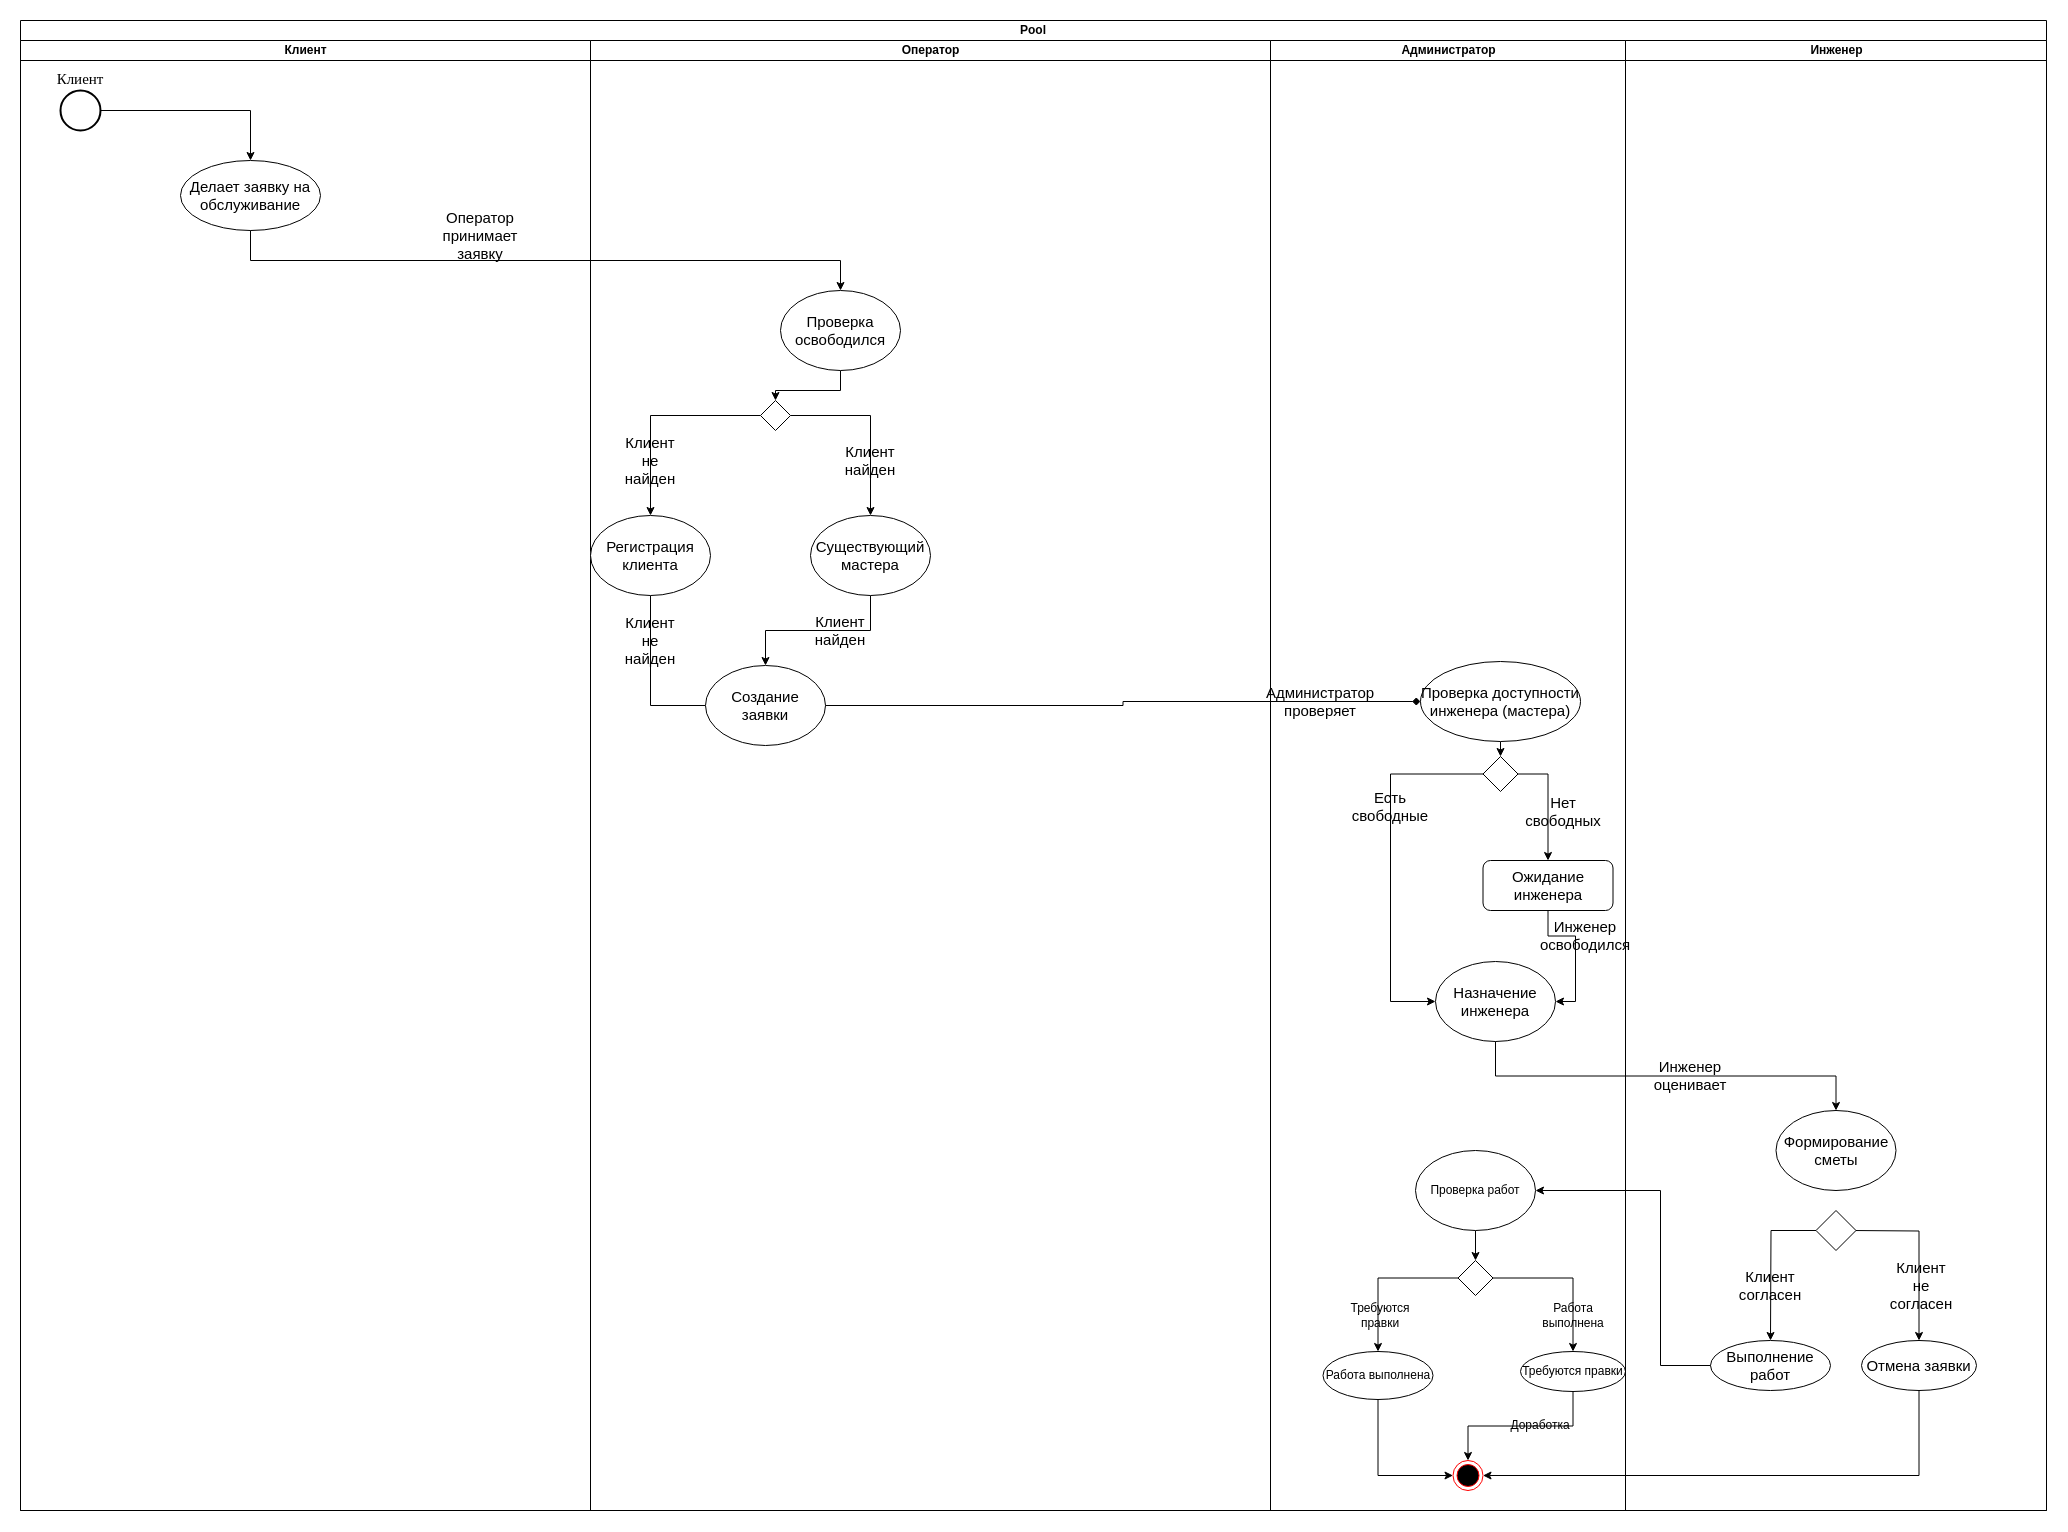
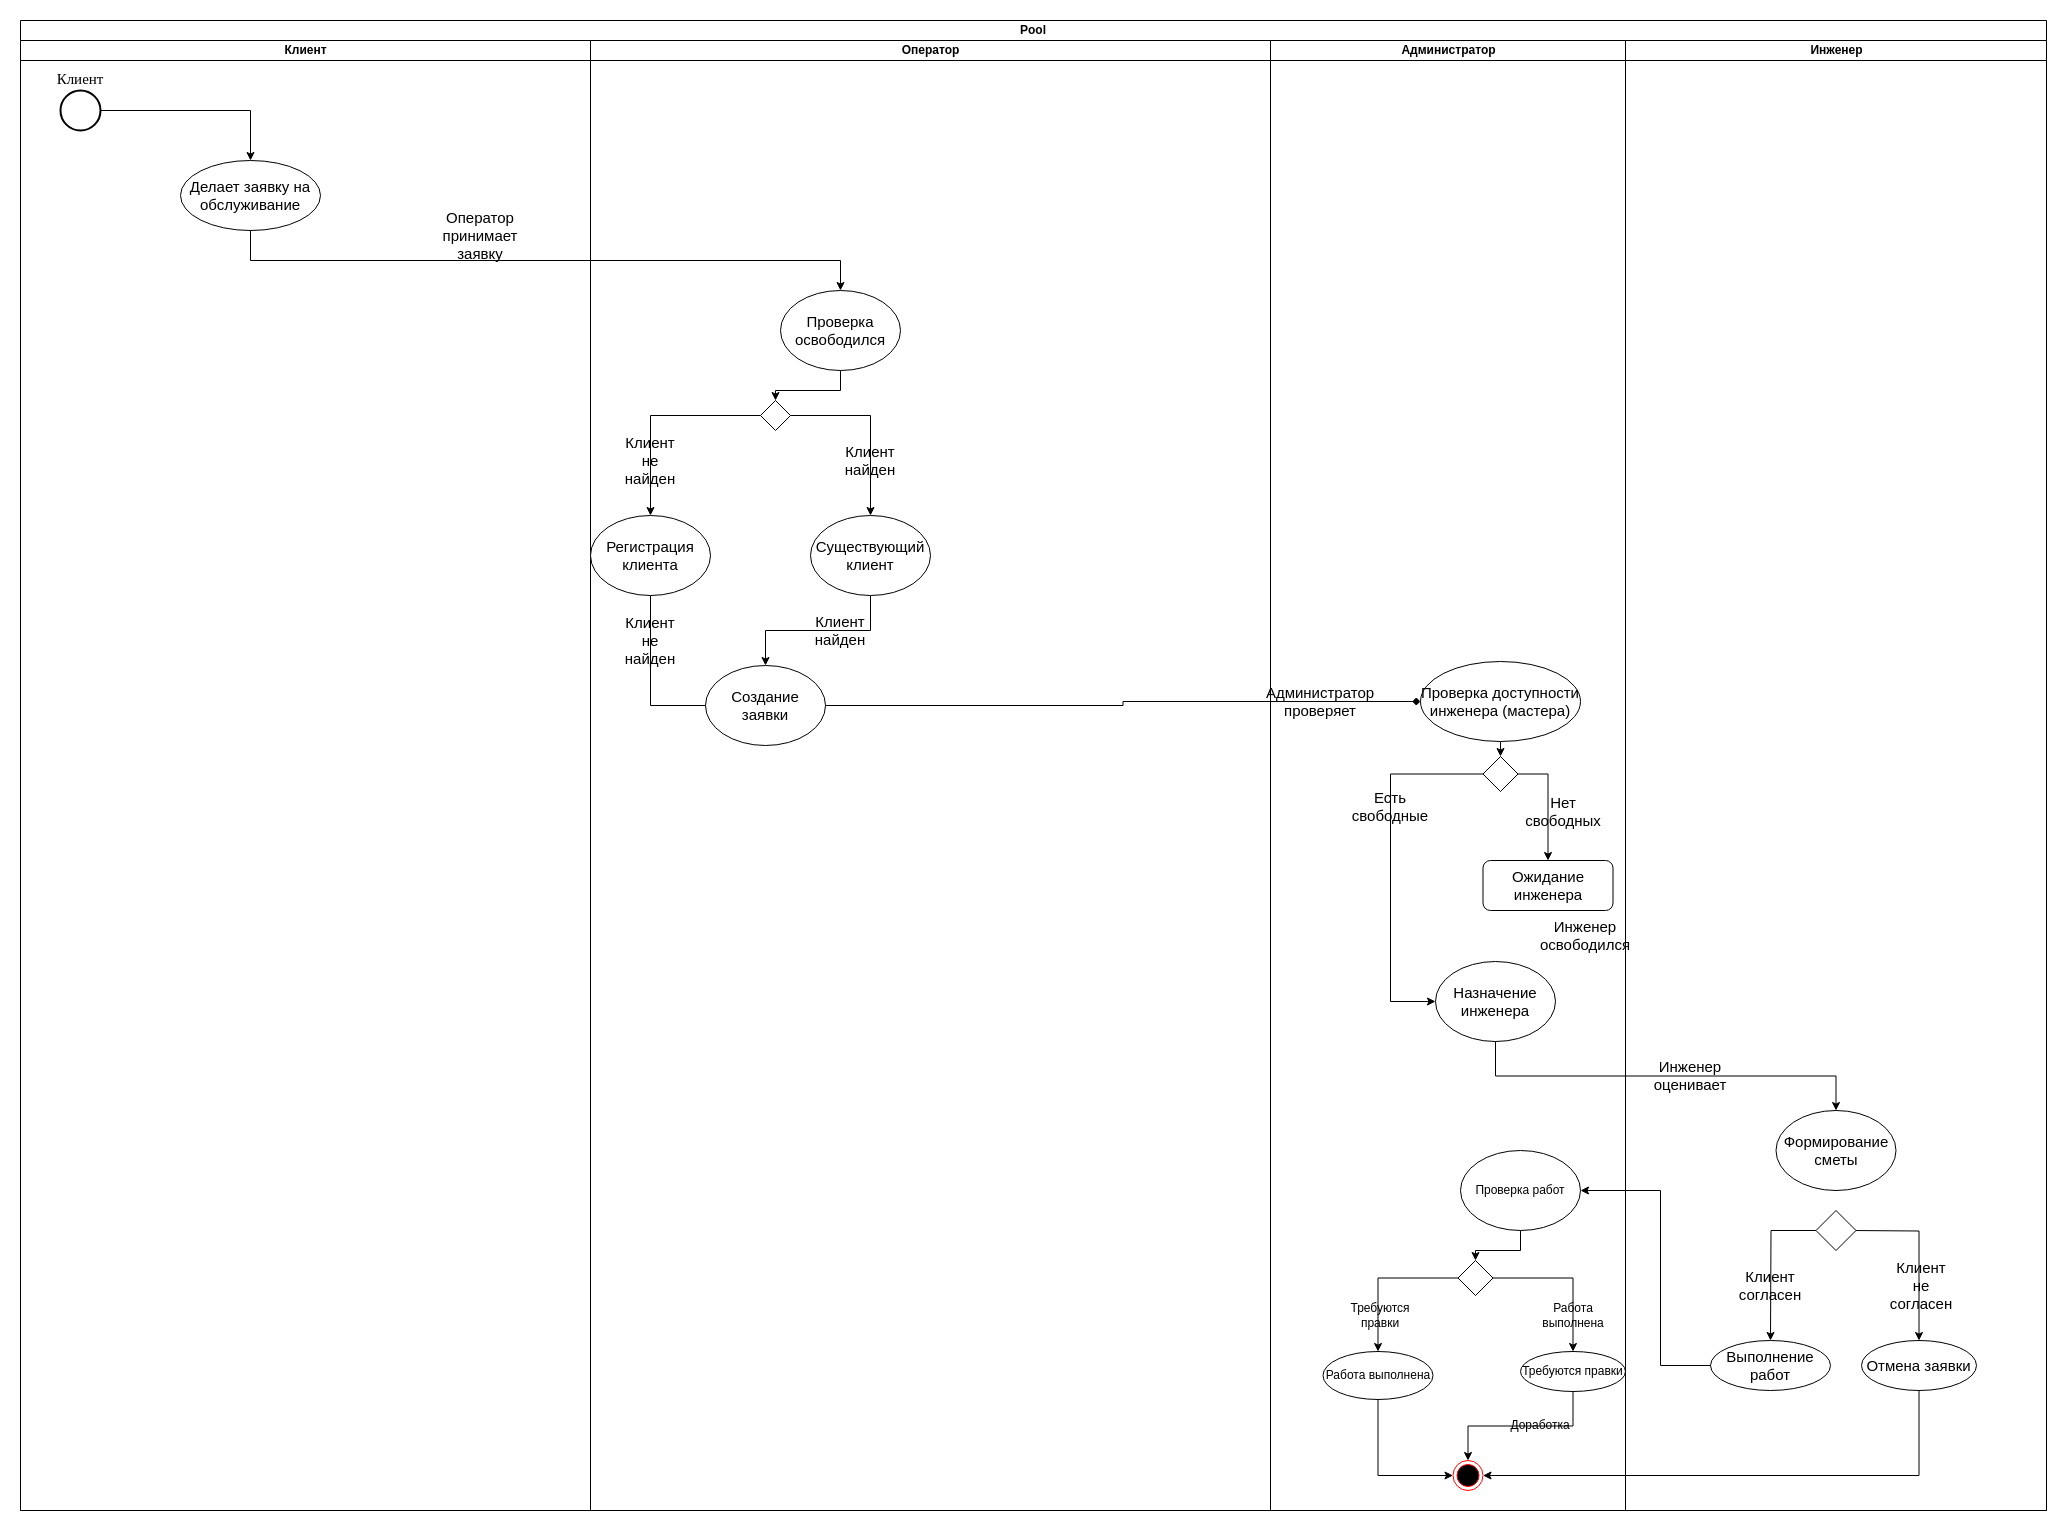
(871, 556) -> (871, 556)
(1576, 949) -> none
(1476, 1191) -> (1521, 1191)
